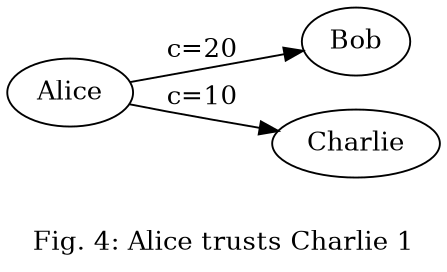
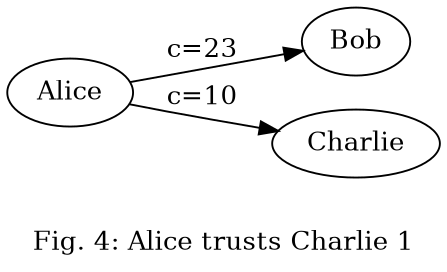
(203, 50) -> (203, 50)
